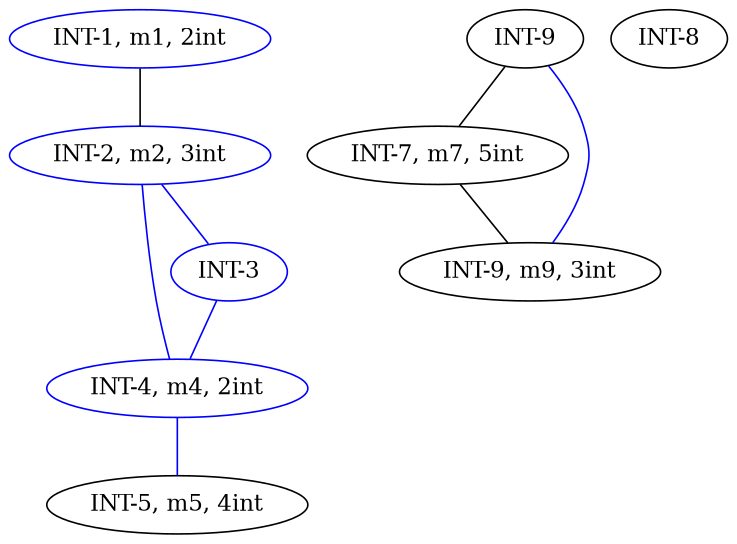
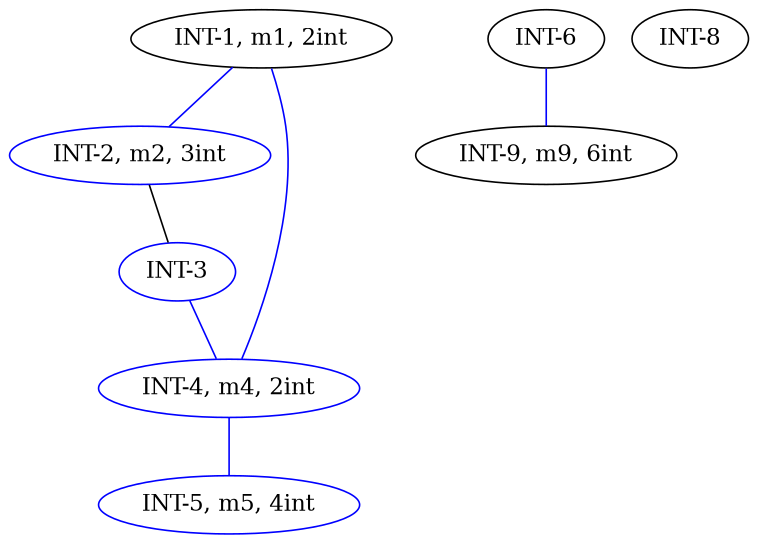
(140, 39) -> (261, 39)
(525, 39) -> (546, 39)
(140, 97) -> (201, 97)
(438, 155) -> none
(185, 214) -> (159, 214)
(530, 272) -> (546, 155)
(152, 273) -> (284, 216)
(177, 505) -> (229, 505)
